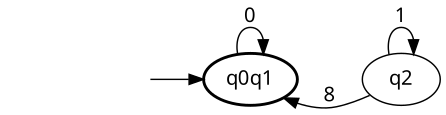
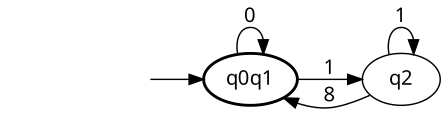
none -> (323, 79)
